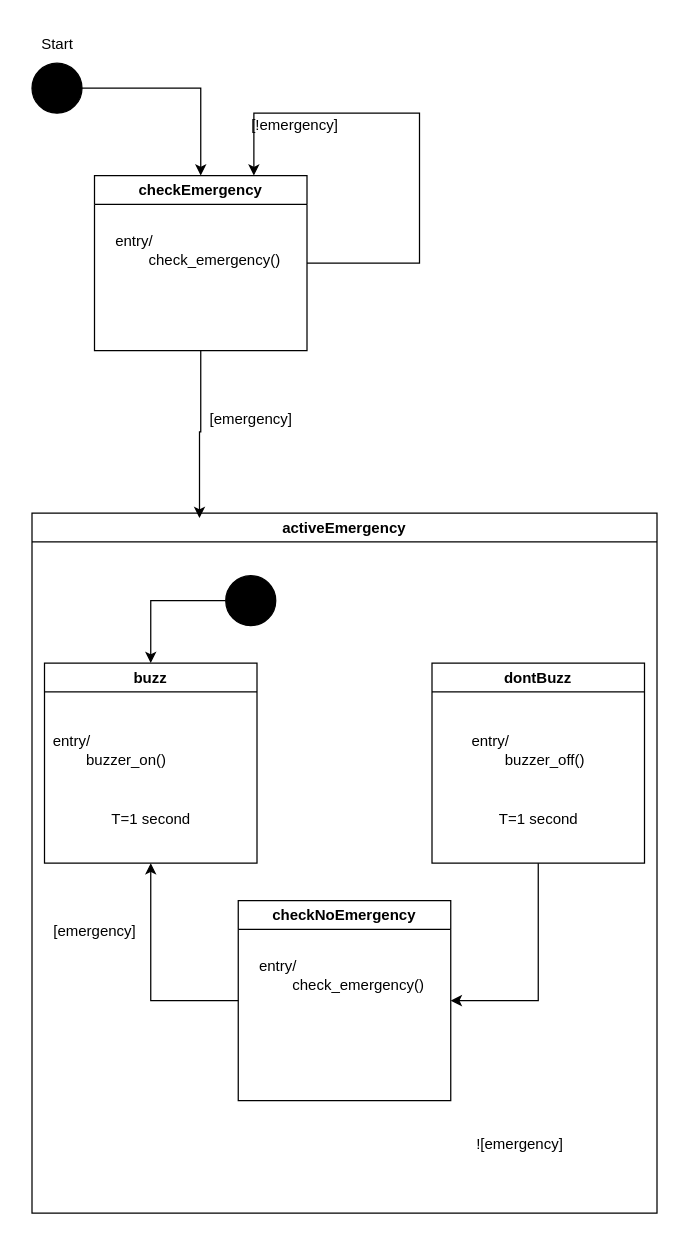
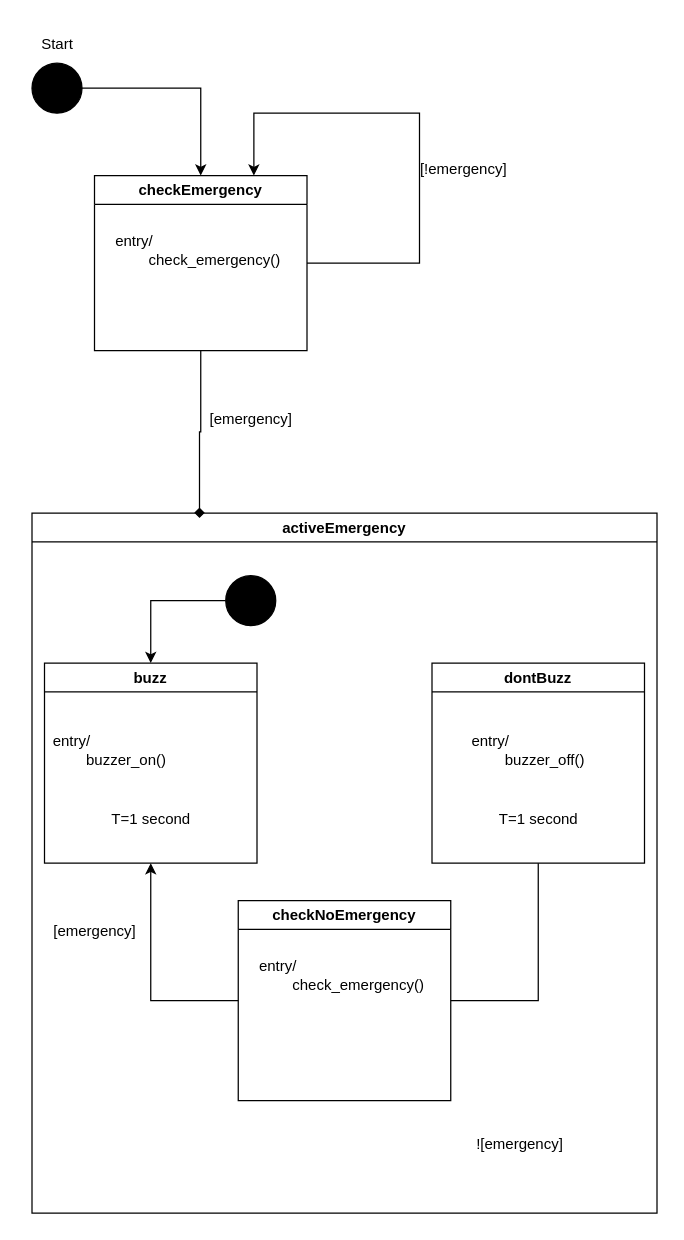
(294, 126) -> (463, 169)
(199, 508) -> (199, 507)
(461, 1001) -> (457, 1001)
